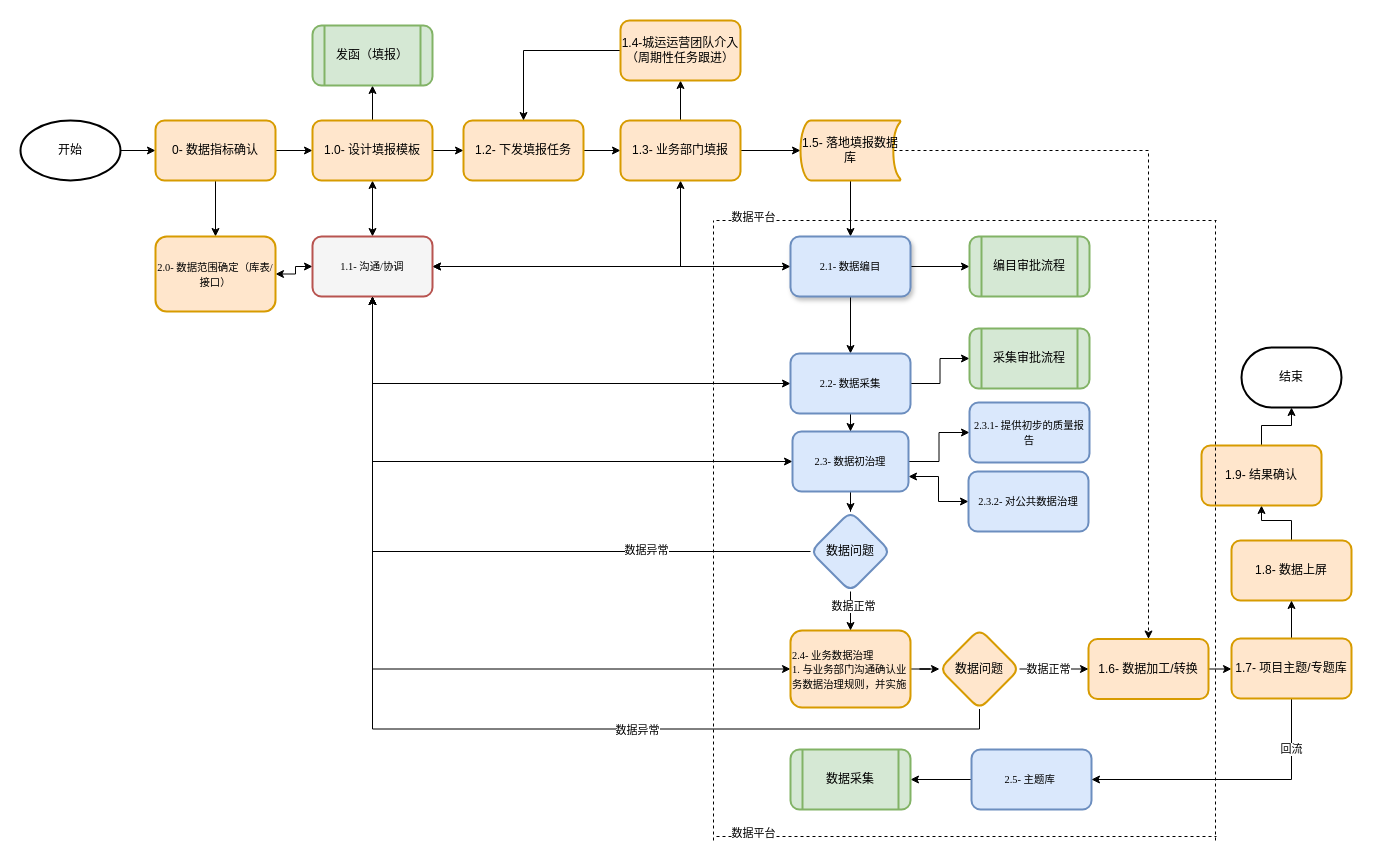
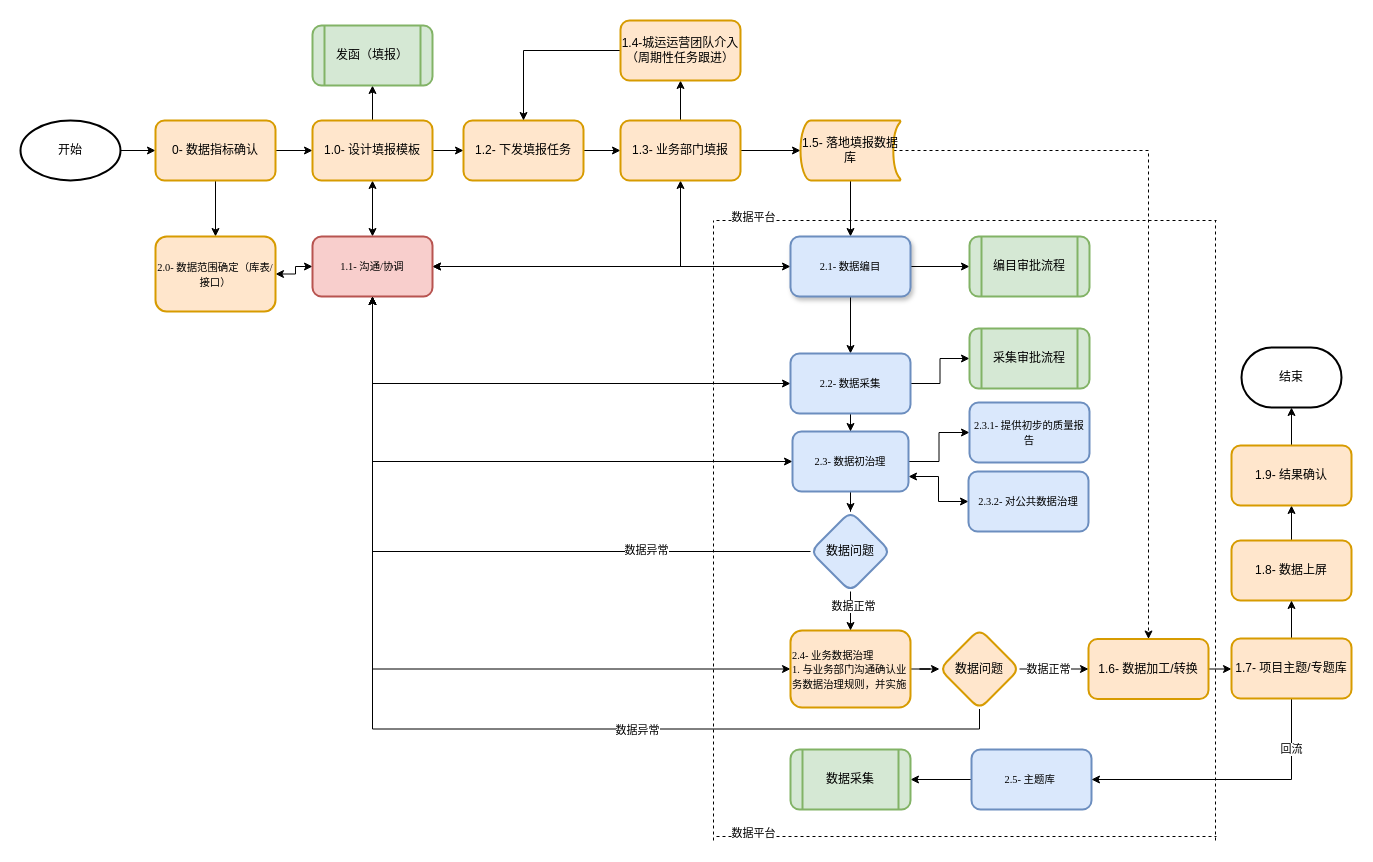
(373, 267) -> (373, 267)
(1262, 476) -> (1292, 476)
